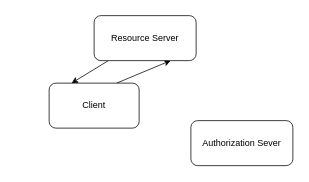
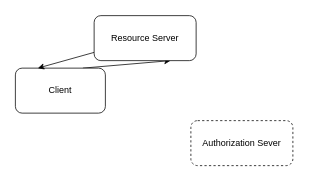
(94, 105) -> (60, 90)
(242, 143) -> (242, 143)
